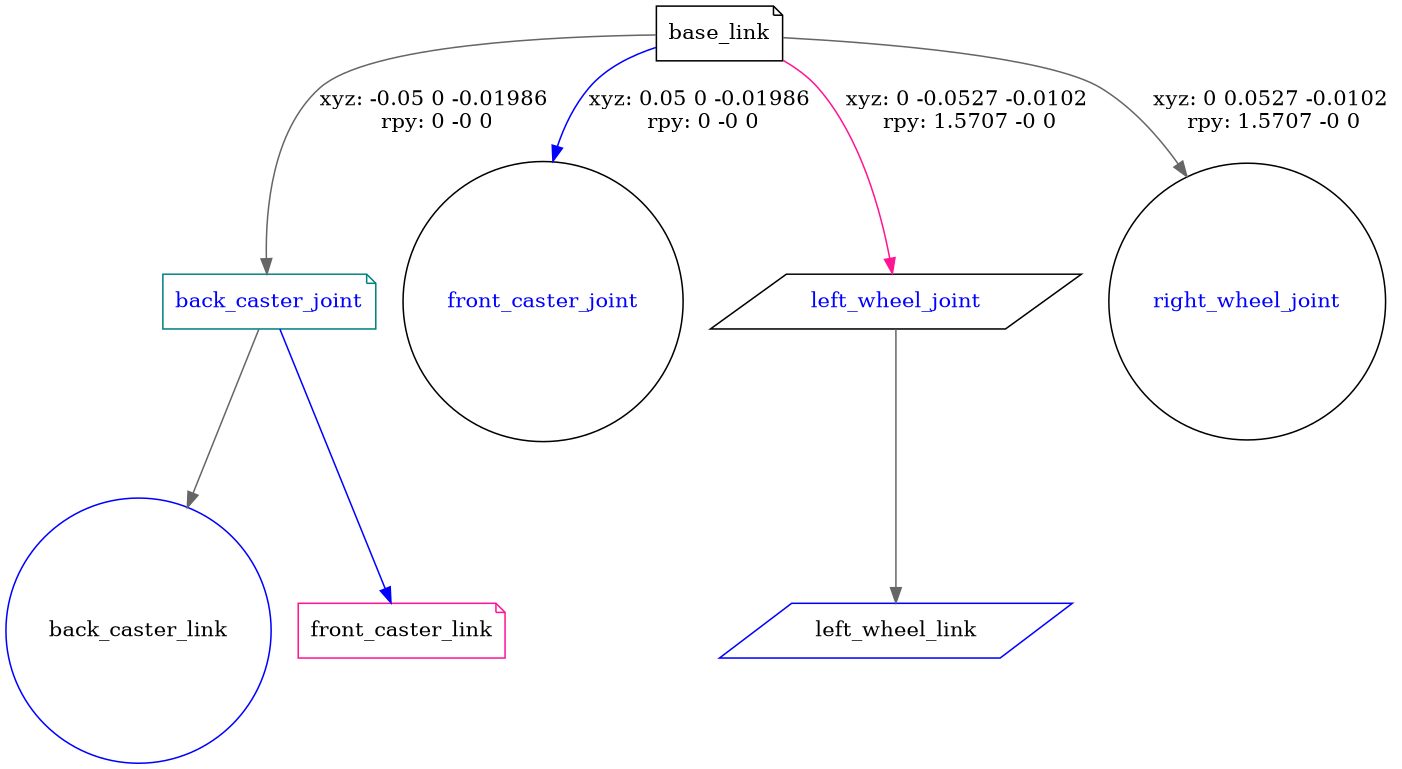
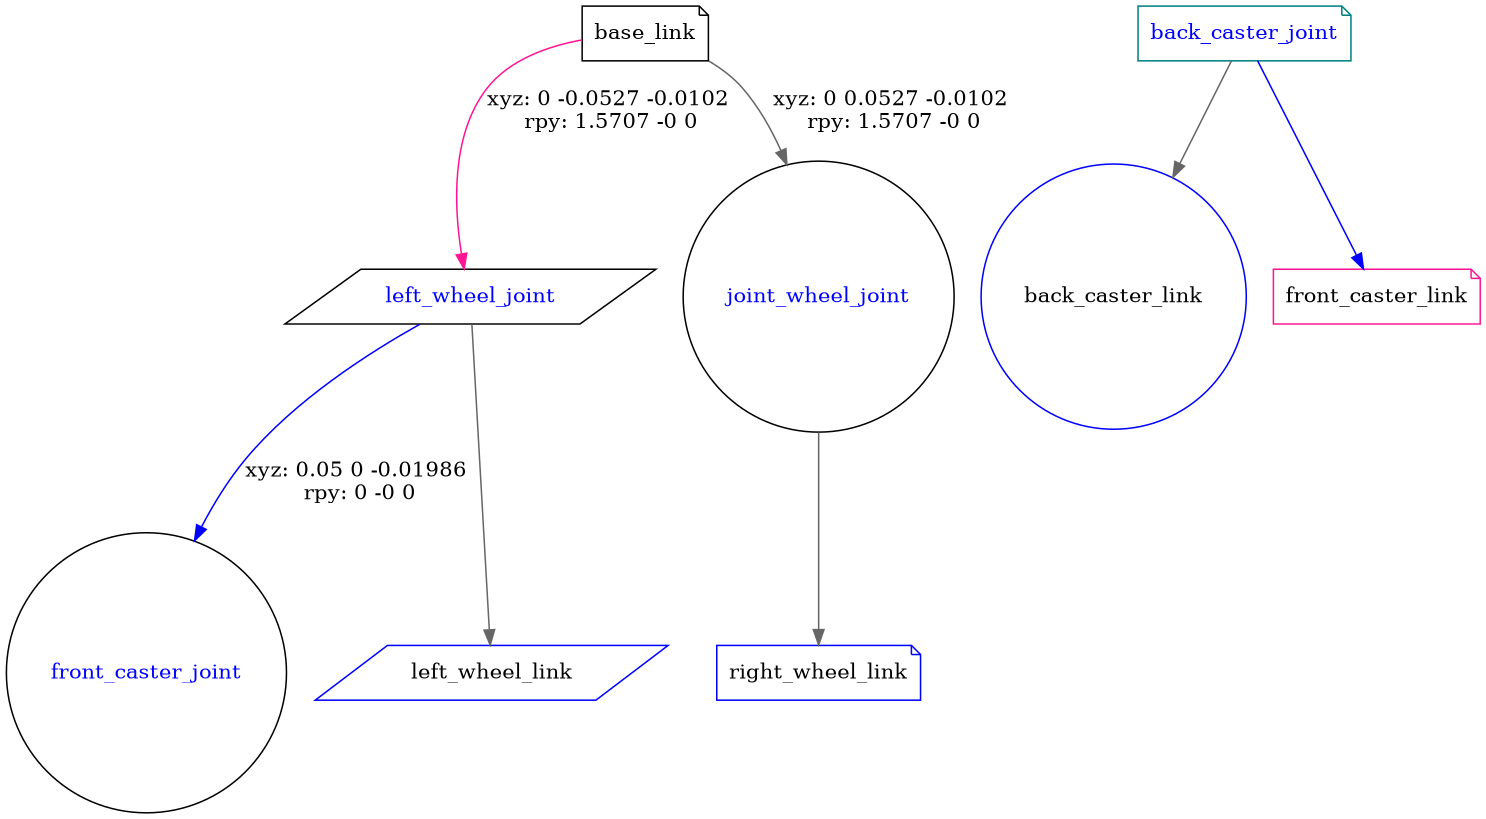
(394, 58) -> none
(593, 83) -> (295, 409)
(1247, 302) -> (819, 297)
none -> (819, 673)
